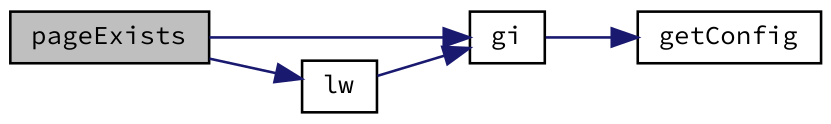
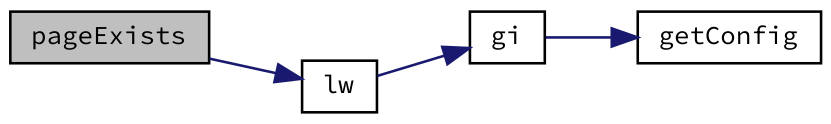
(326, 37) -> none
